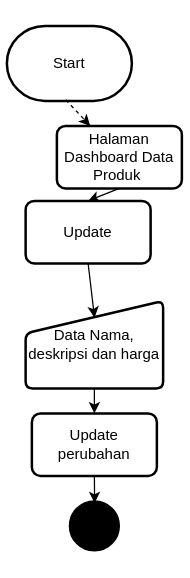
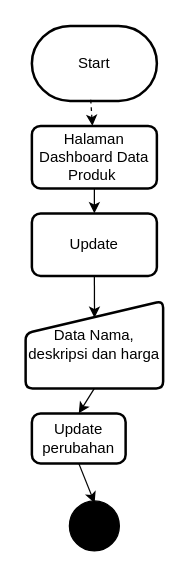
(69, 63) -> (94, 63)
(119, 157) -> (94, 157)
(88, 232) -> (94, 244)
(94, 444) -> (79, 438)
